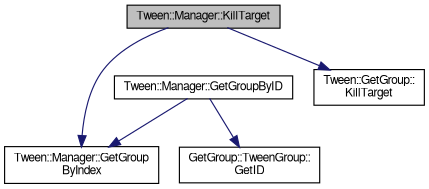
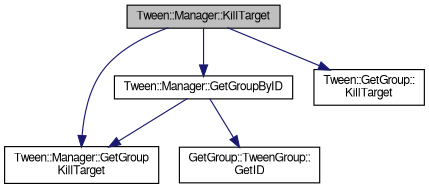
none -> (204, 46)
(82, 165) -> (82, 165)
